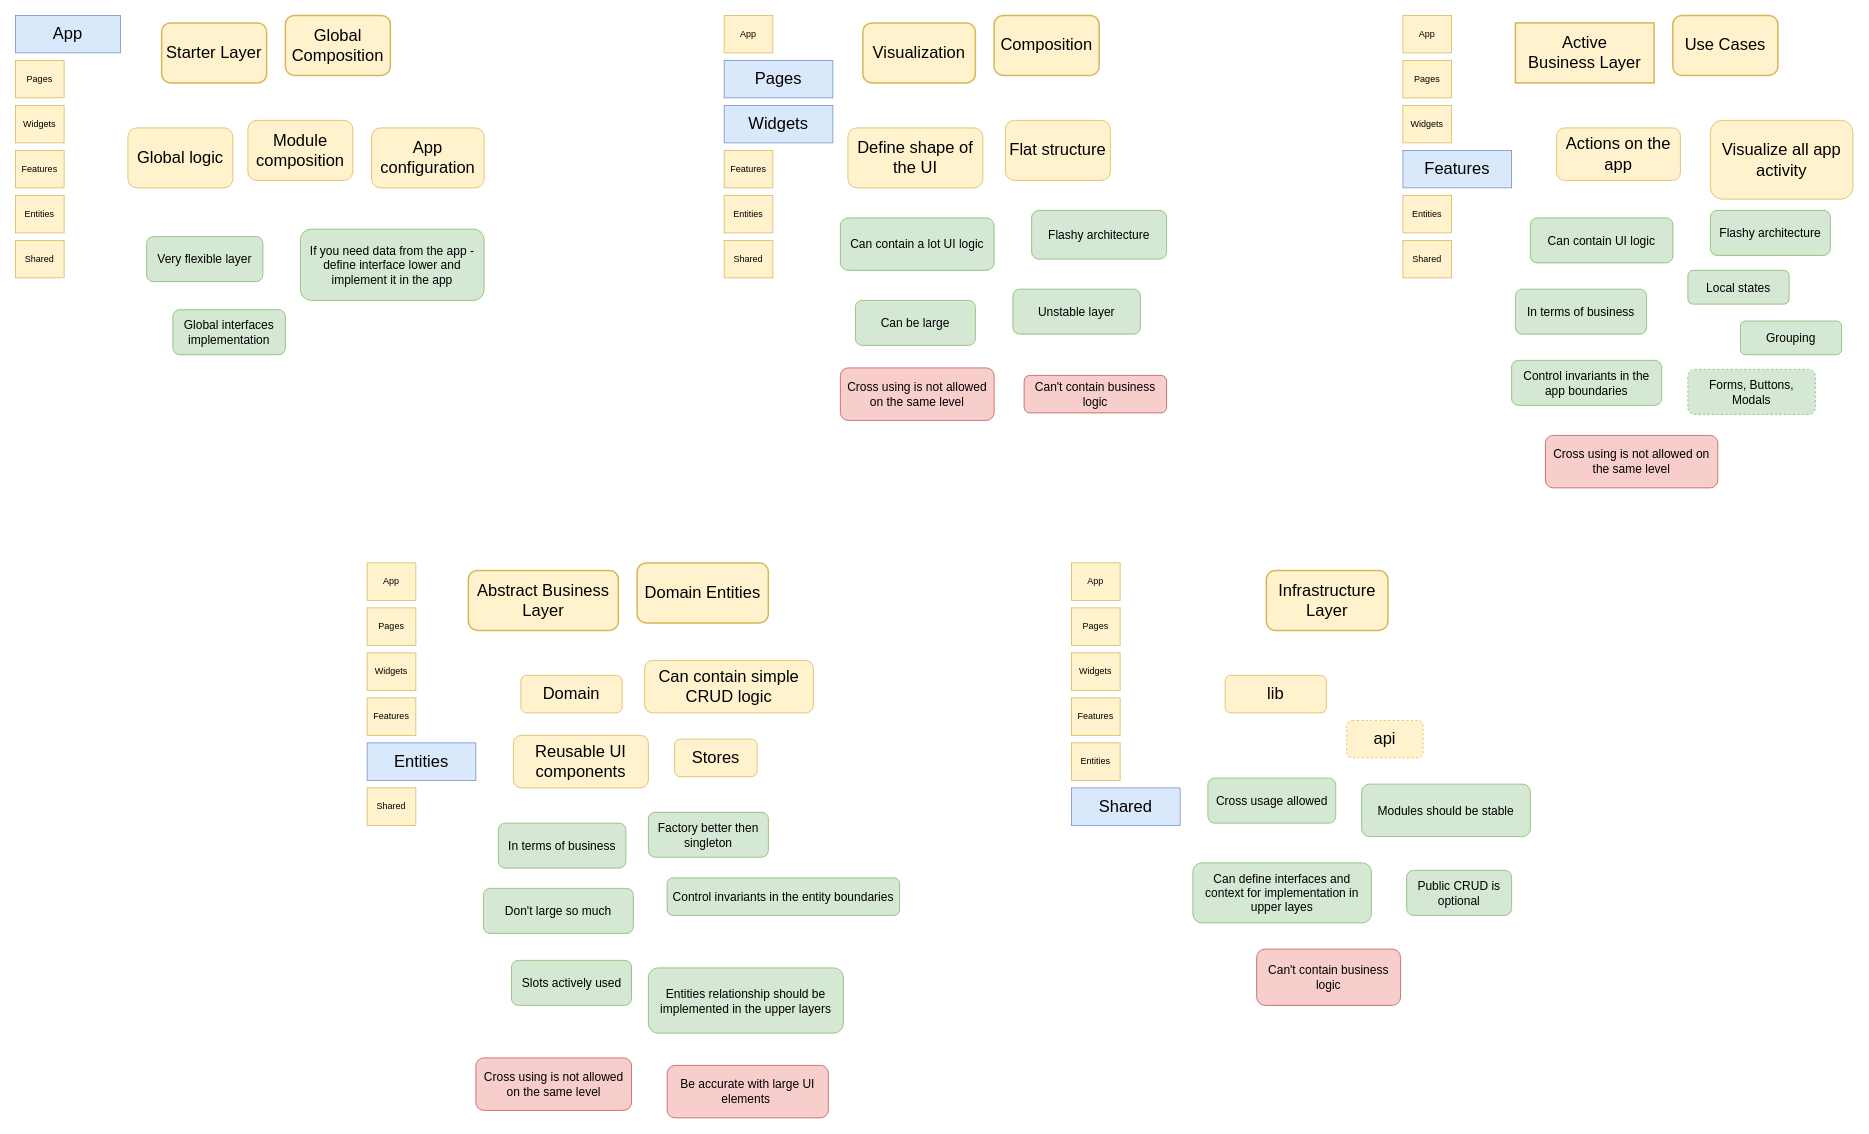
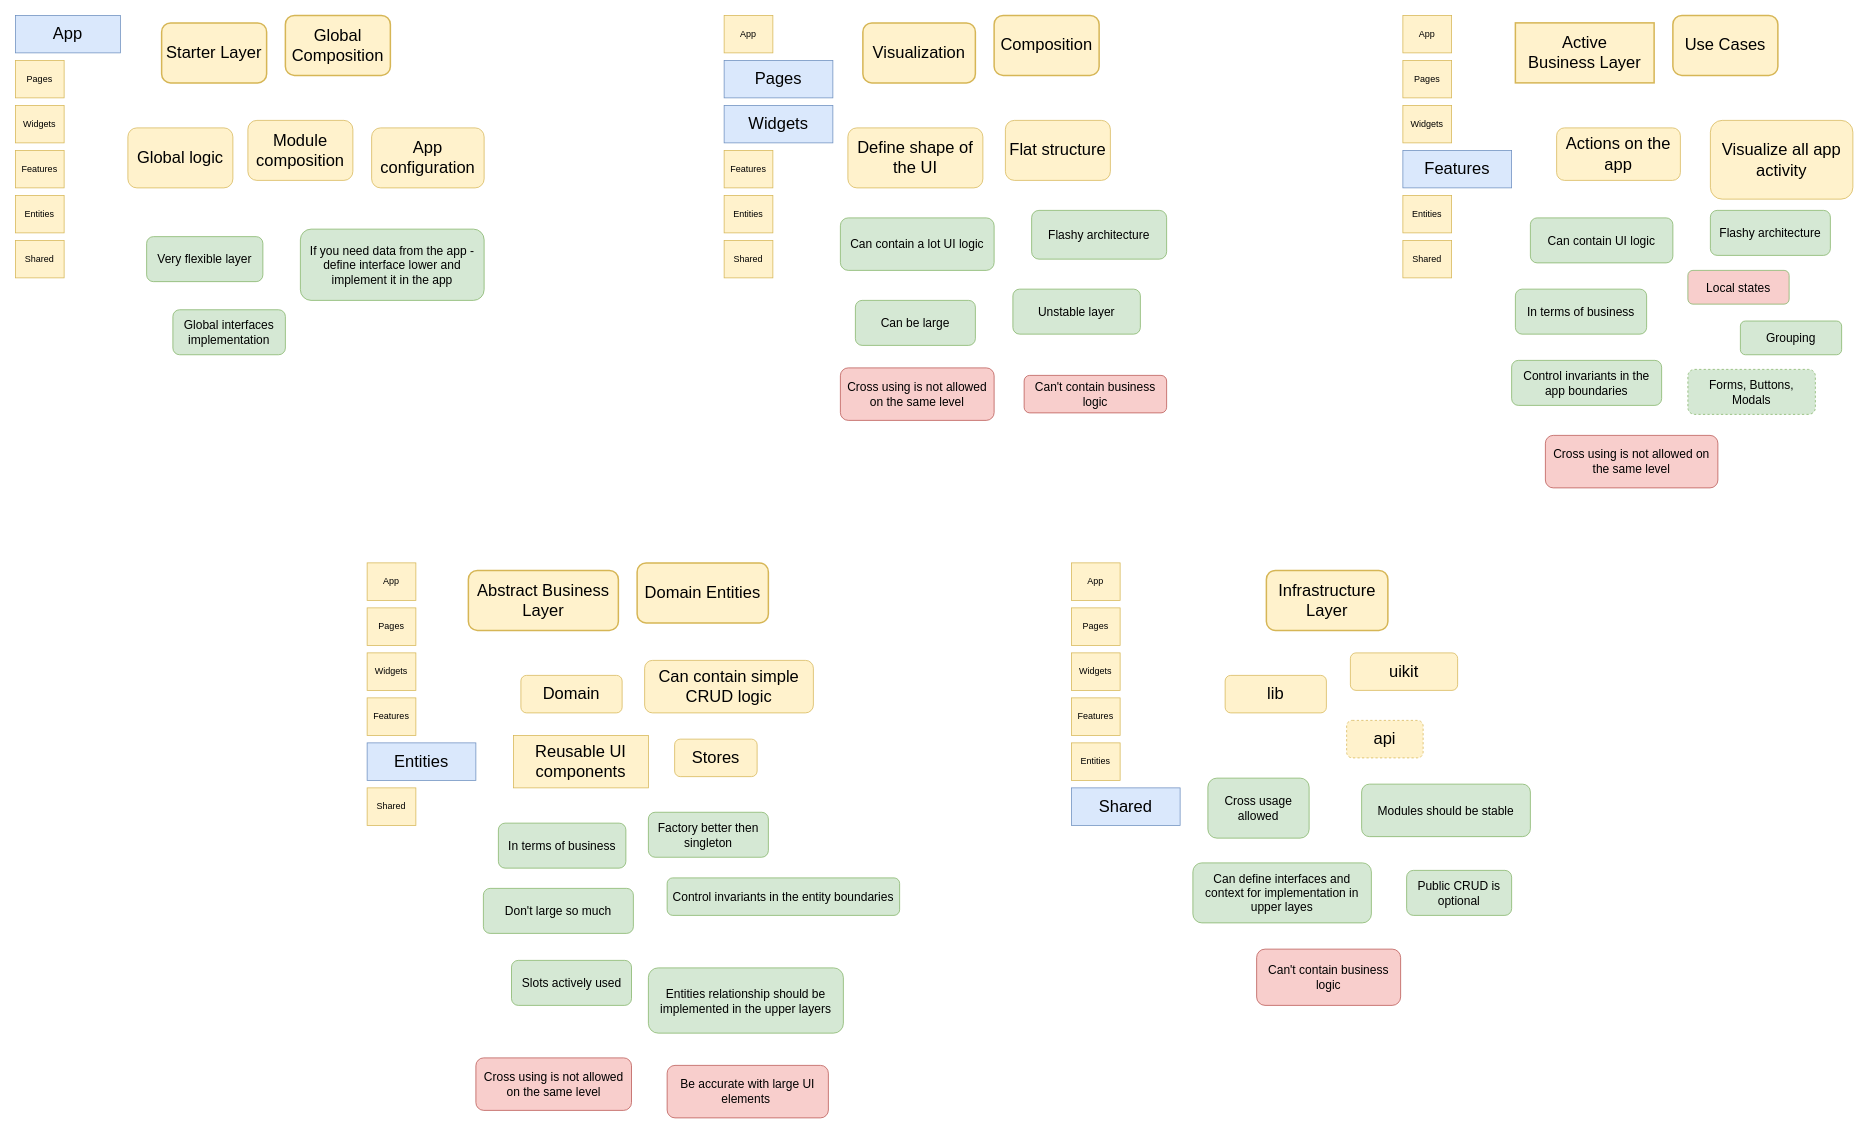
(1739, 287) -> (1739, 287)
none -> (1404, 672)
(581, 762) -> (581, 762)
(1272, 801) -> (1259, 808)
